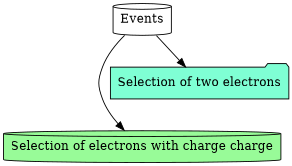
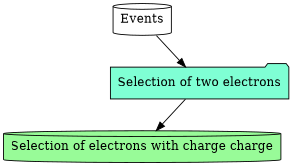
(99, 78) -> (174, 112)
